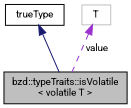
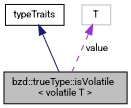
(35, 15) -> (35, 15)
(66, 88) -> (66, 88)
